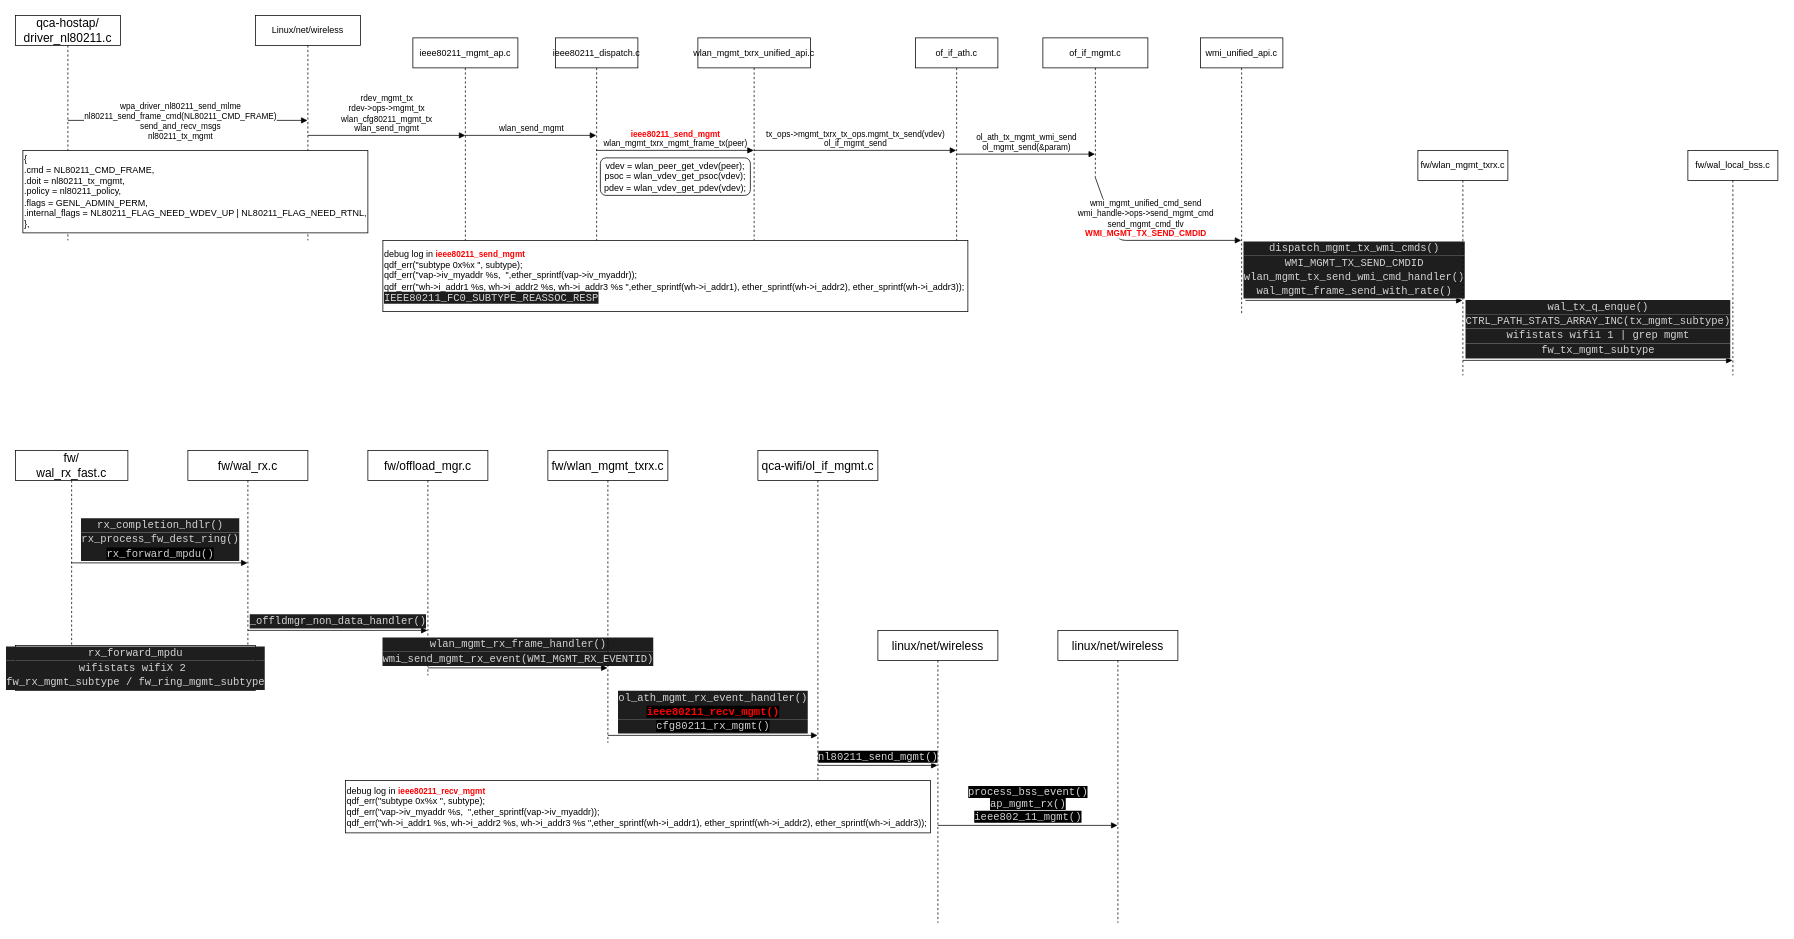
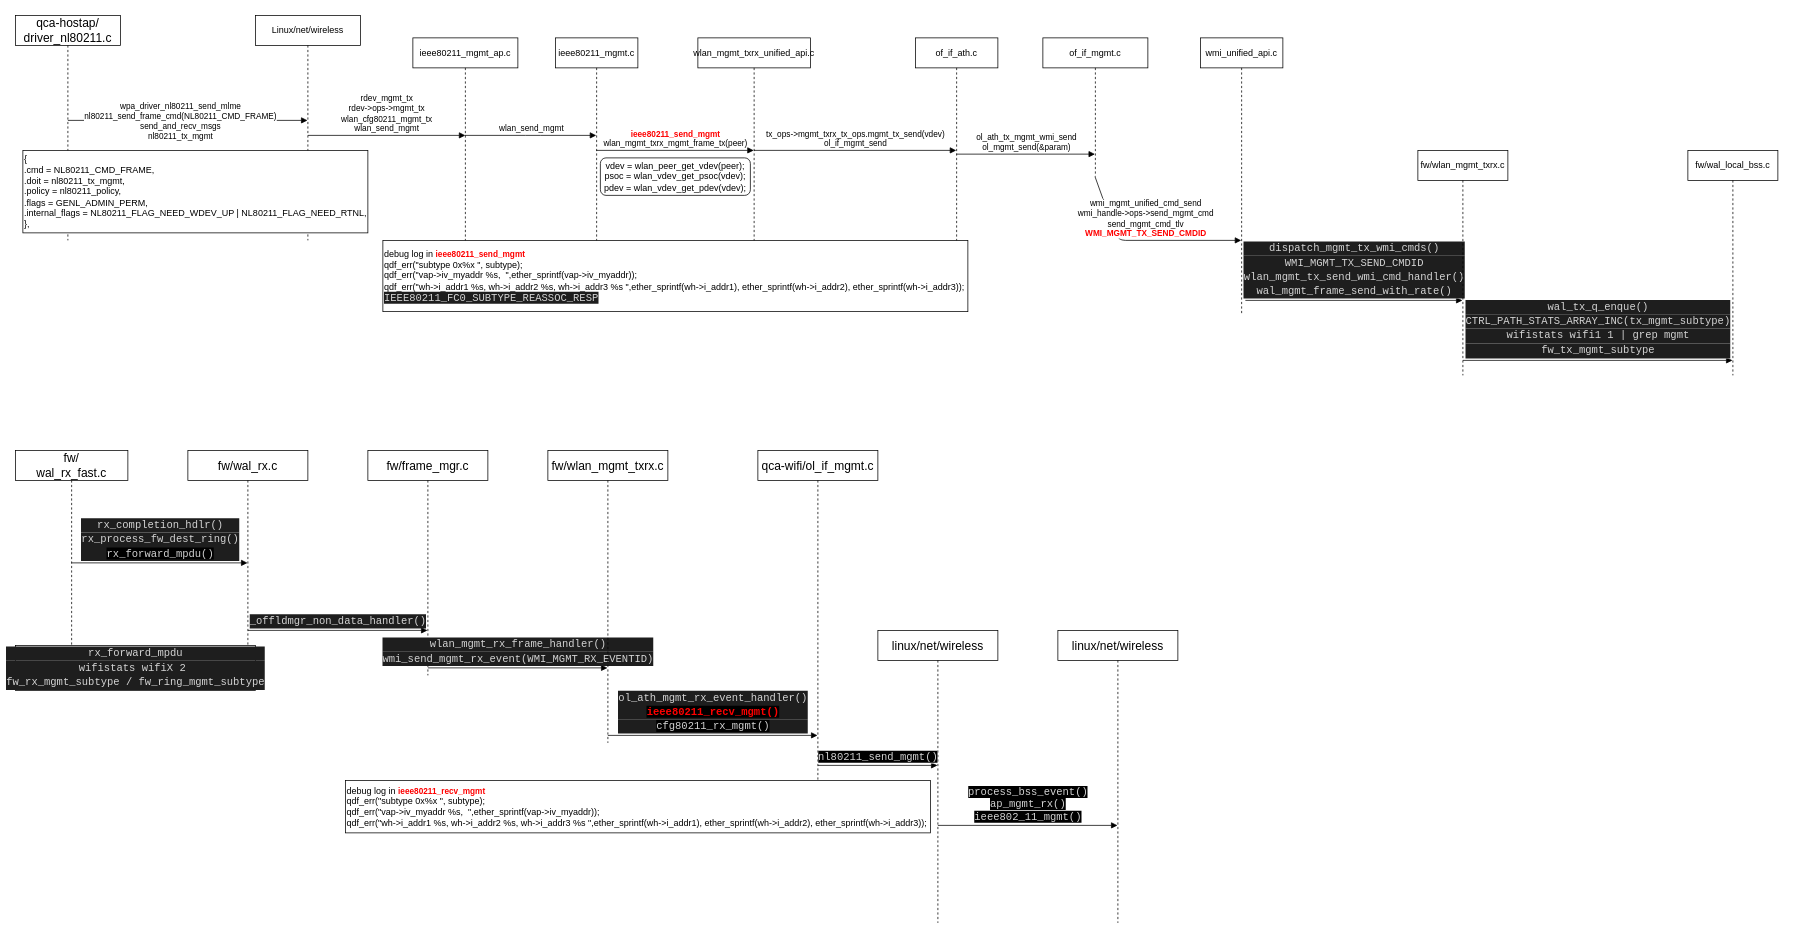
(597, 53) -> (597, 53)
(428, 465) -> (428, 465)
